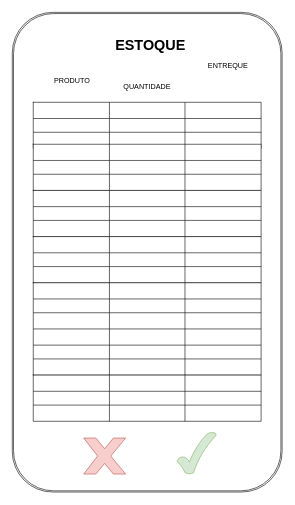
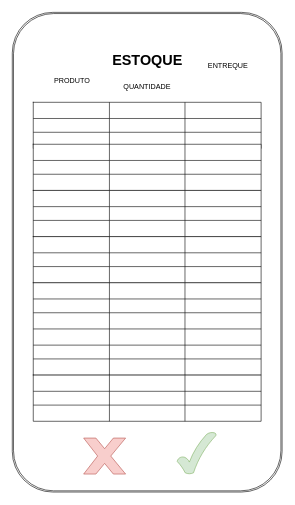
(150, 45) -> (147, 60)
